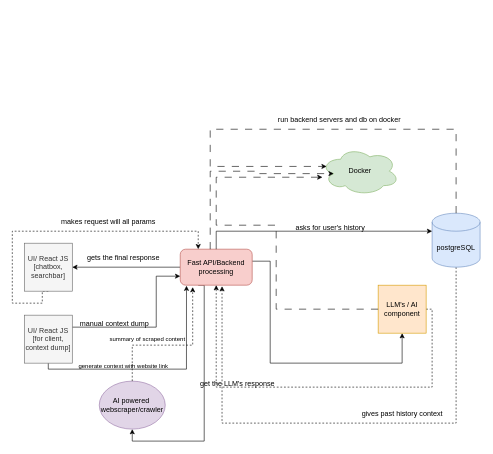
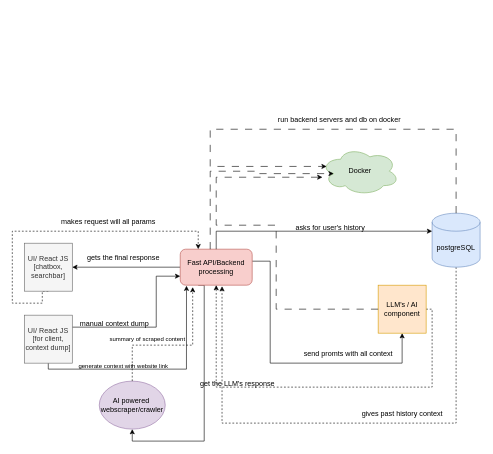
none -> (348, 354)
